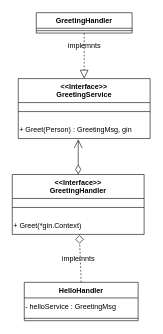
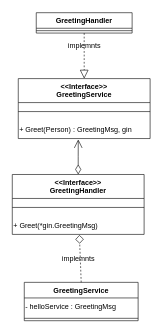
(53, 225) -> (60, 225)
(81, 291) -> (81, 291)
